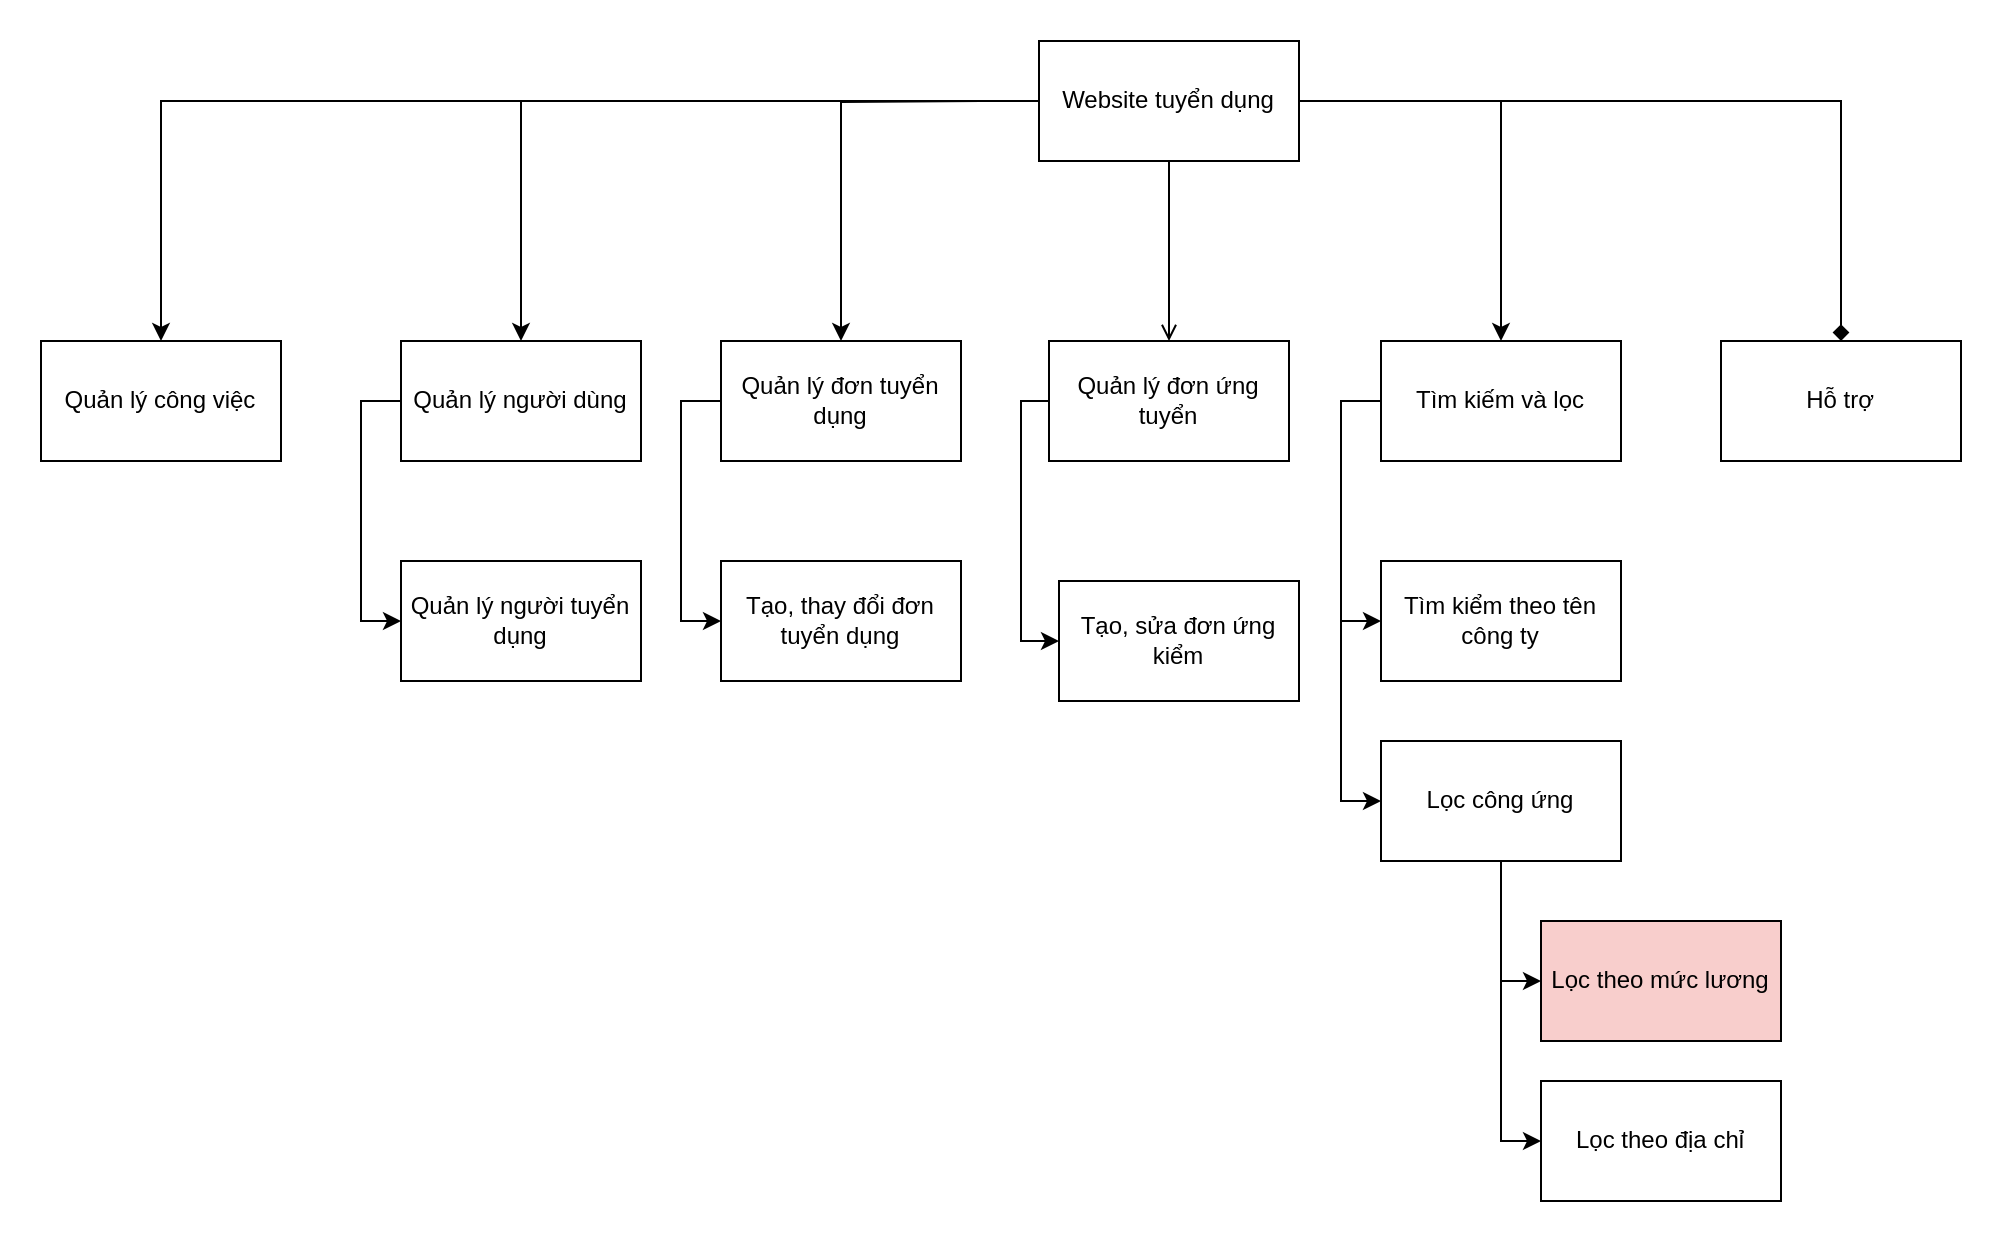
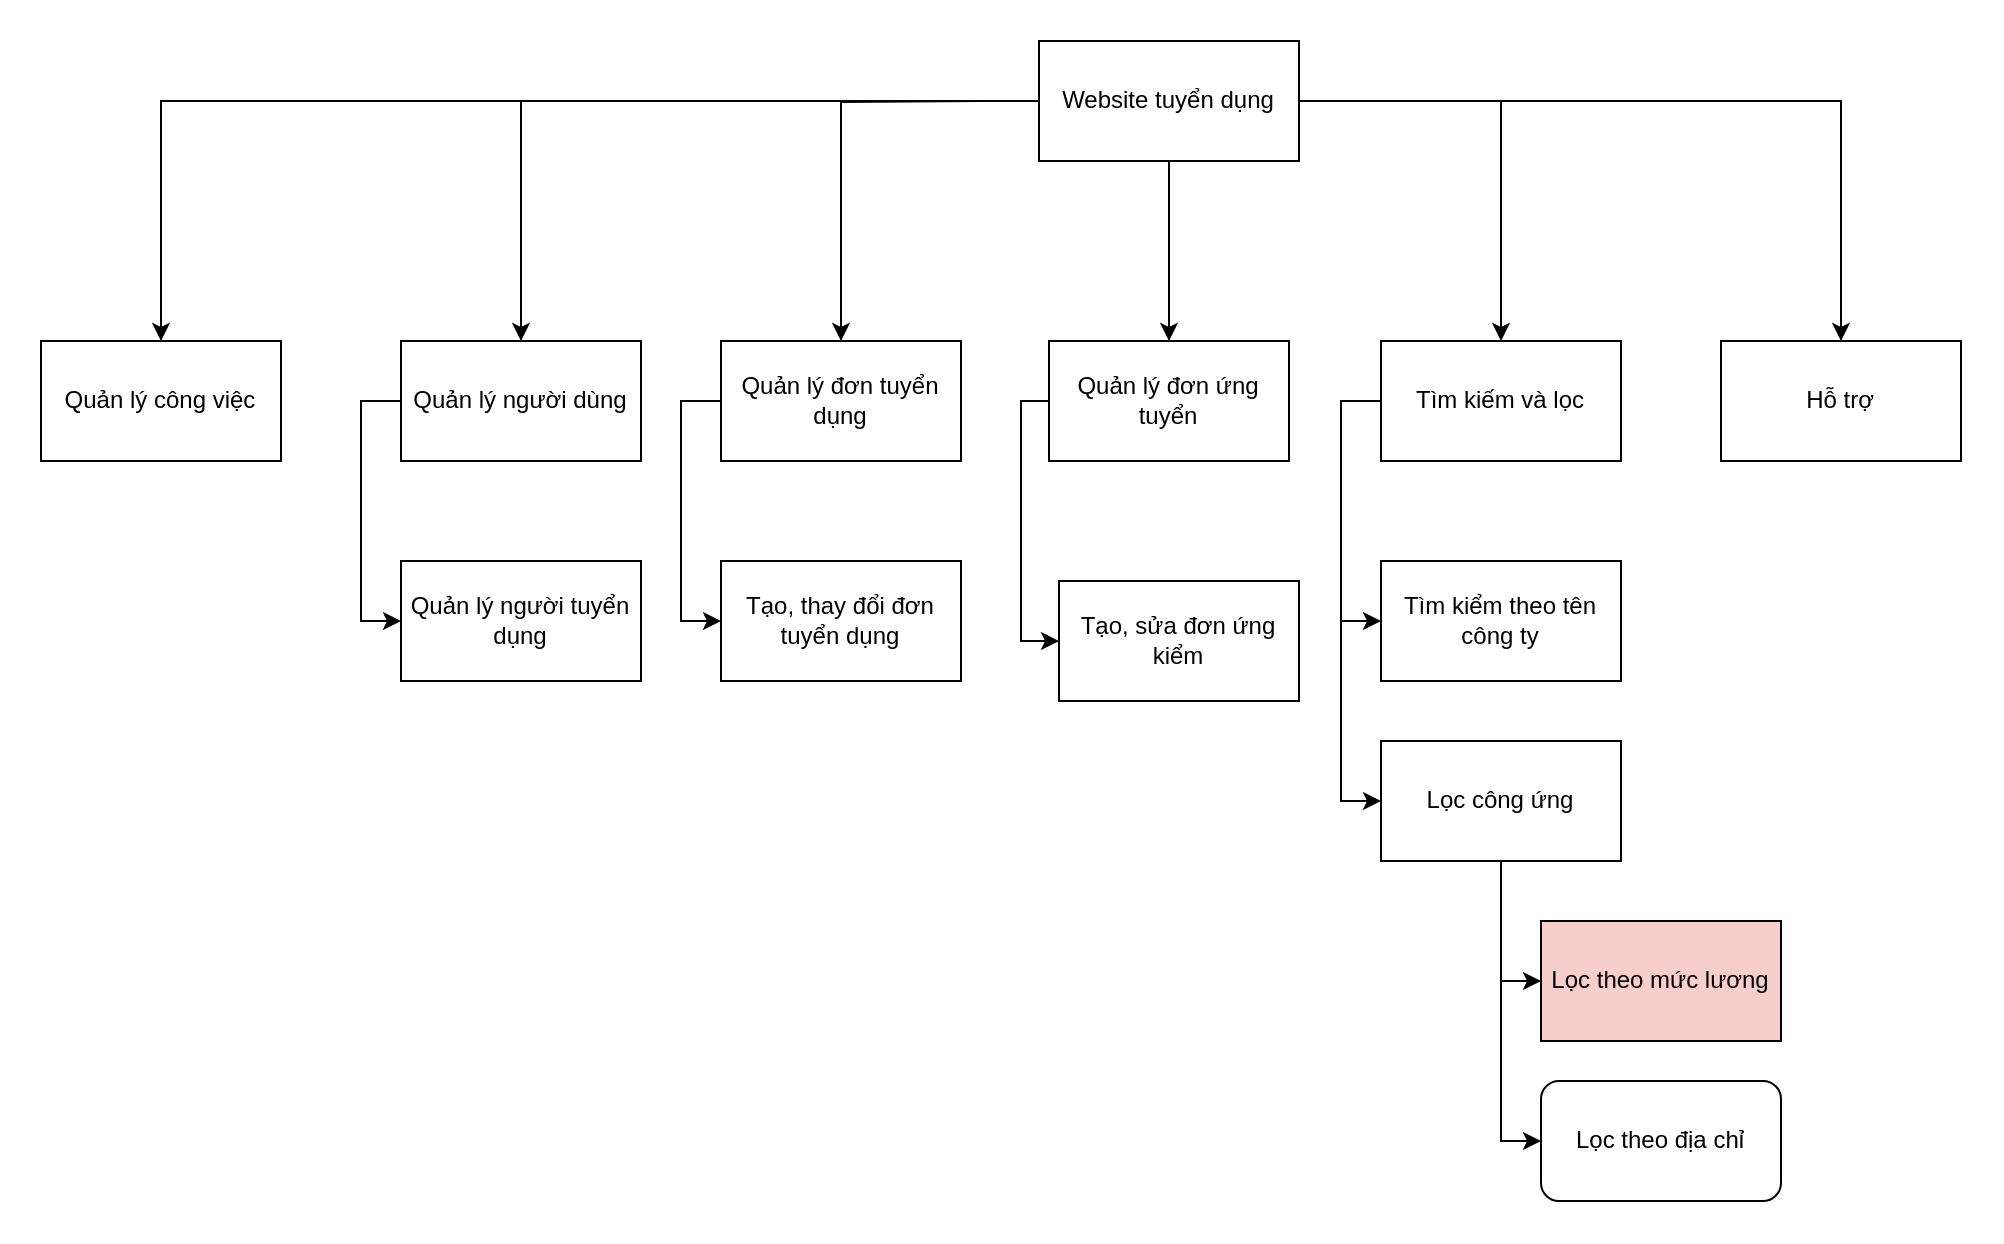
(1841, 325) -> (1841, 326)
(1169, 328) -> (1169, 326)
(1661, 1141) -> (1661, 1141)
